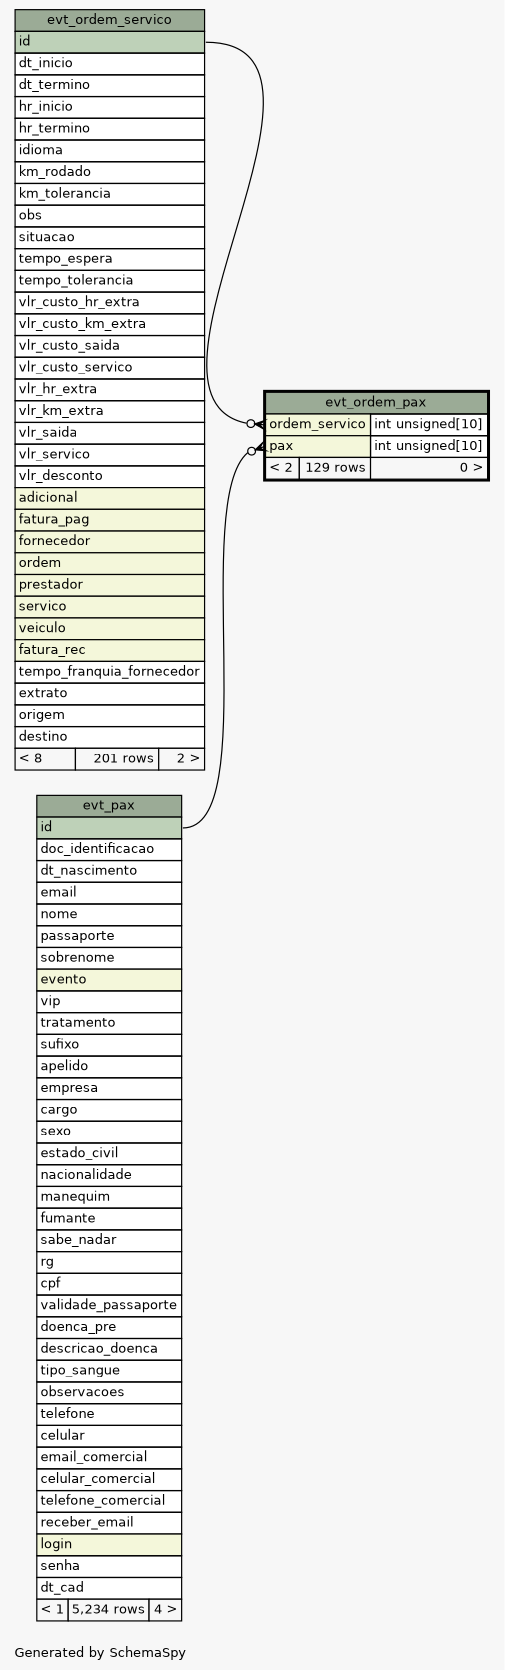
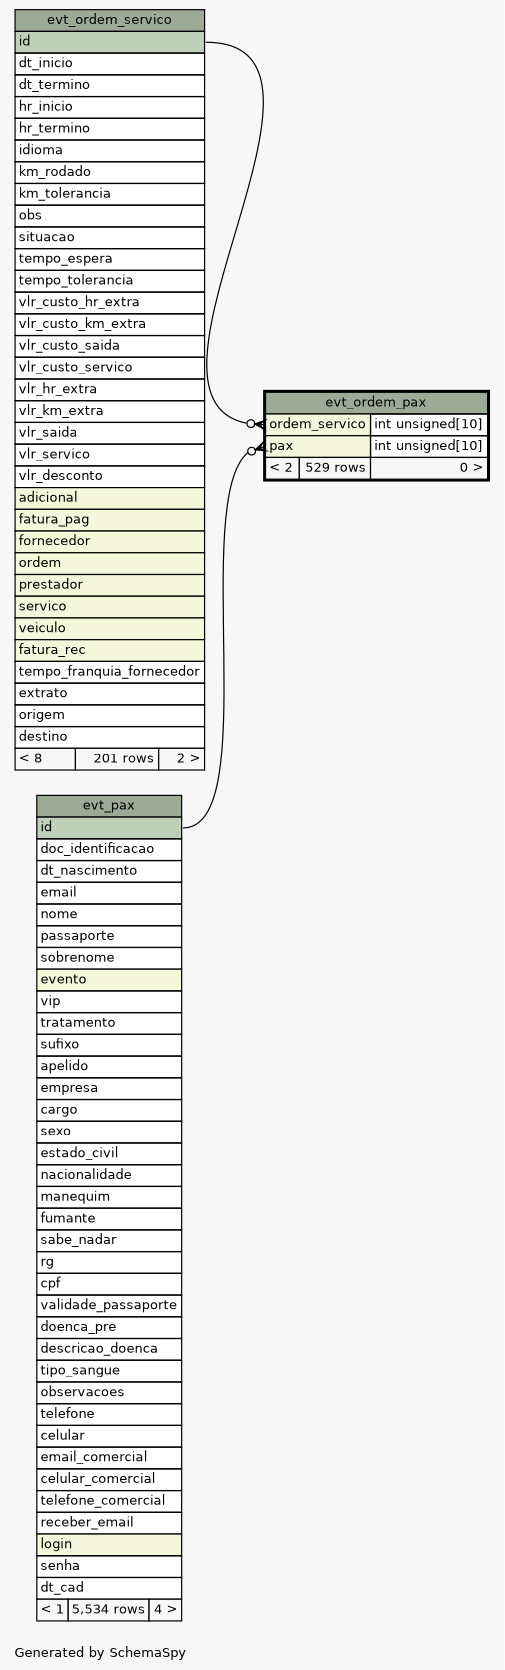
(336, 468) -> (336, 468)
(109, 1609) -> (109, 1609)
